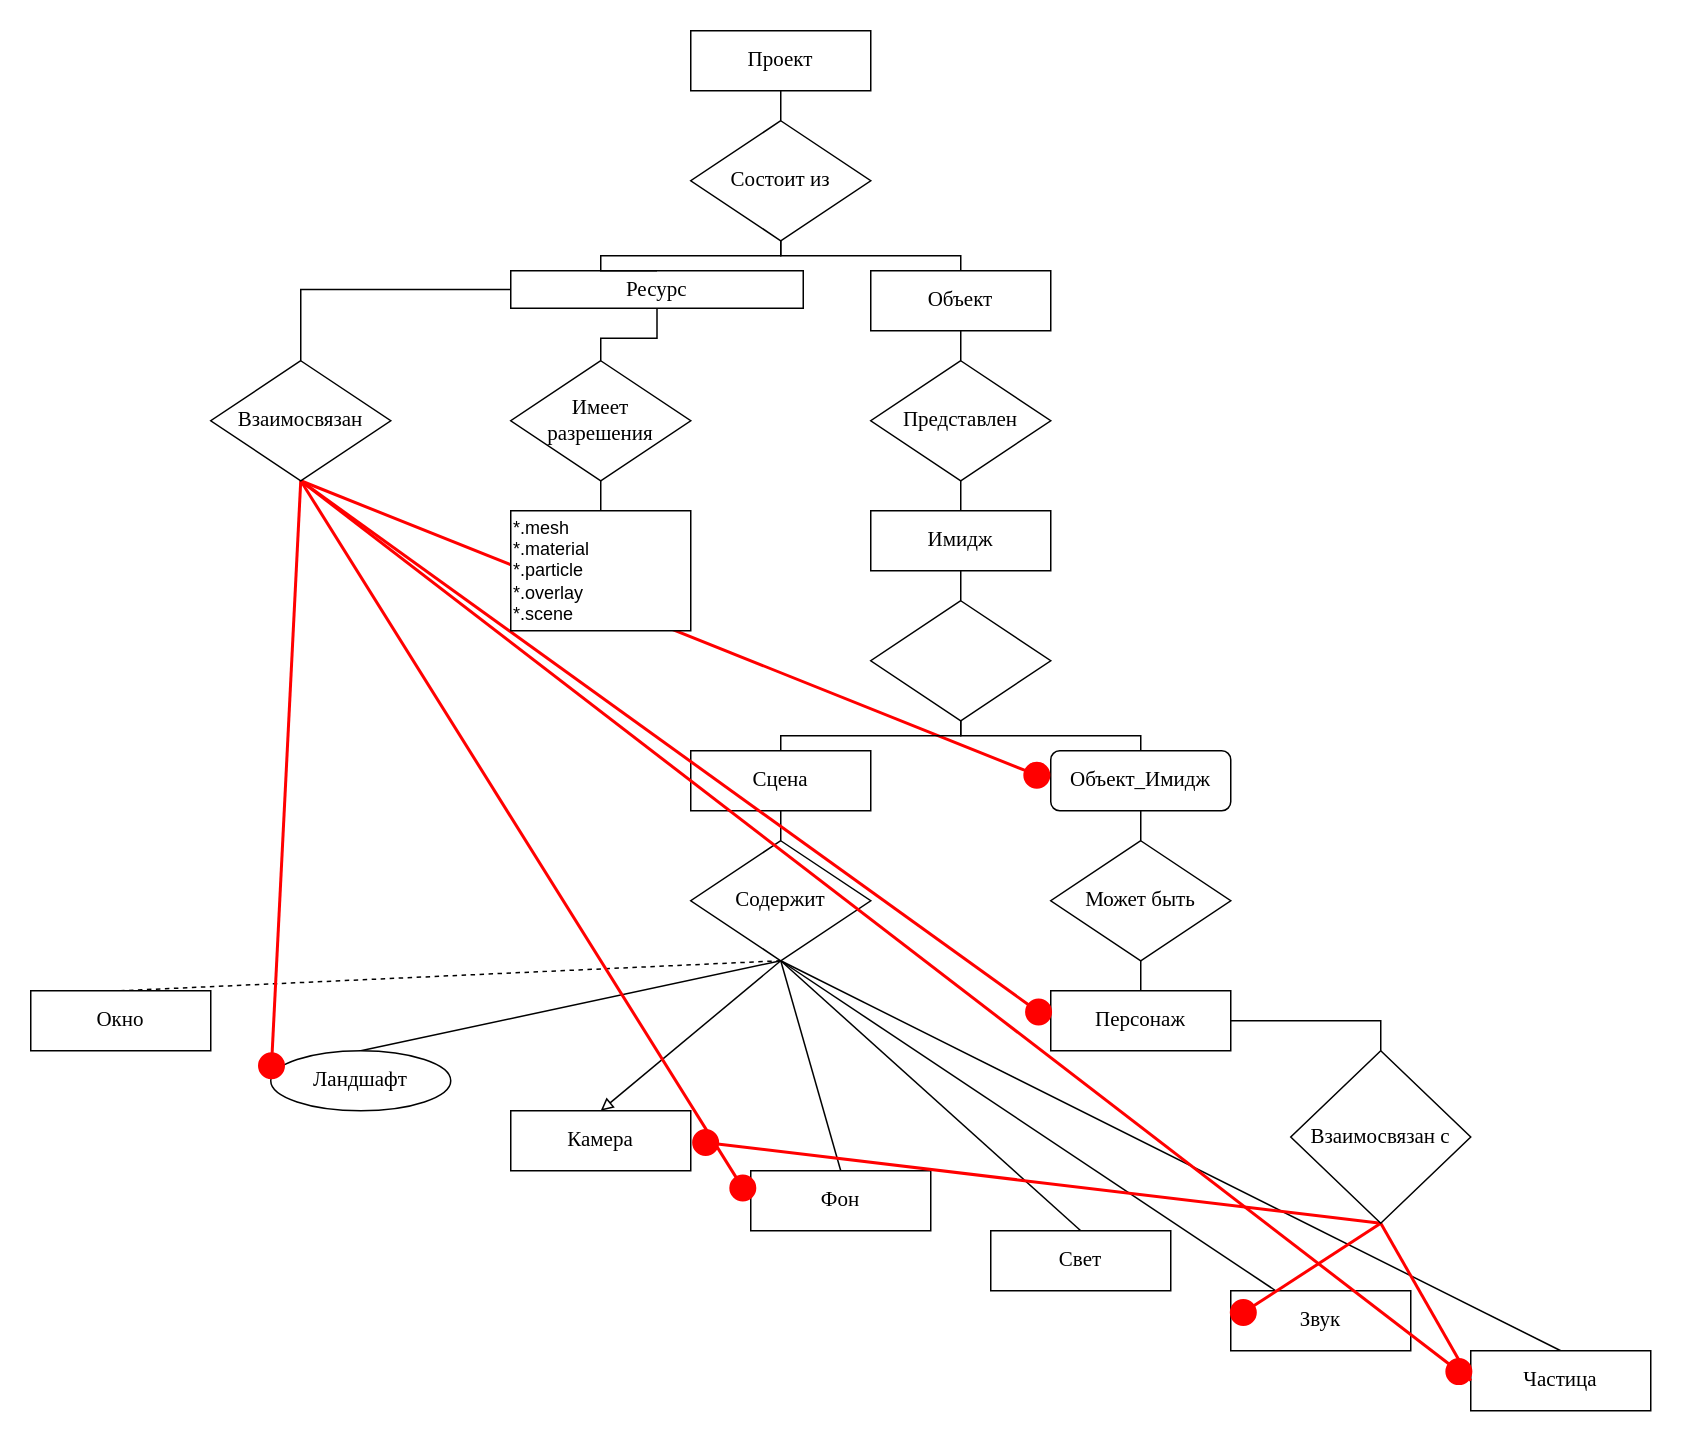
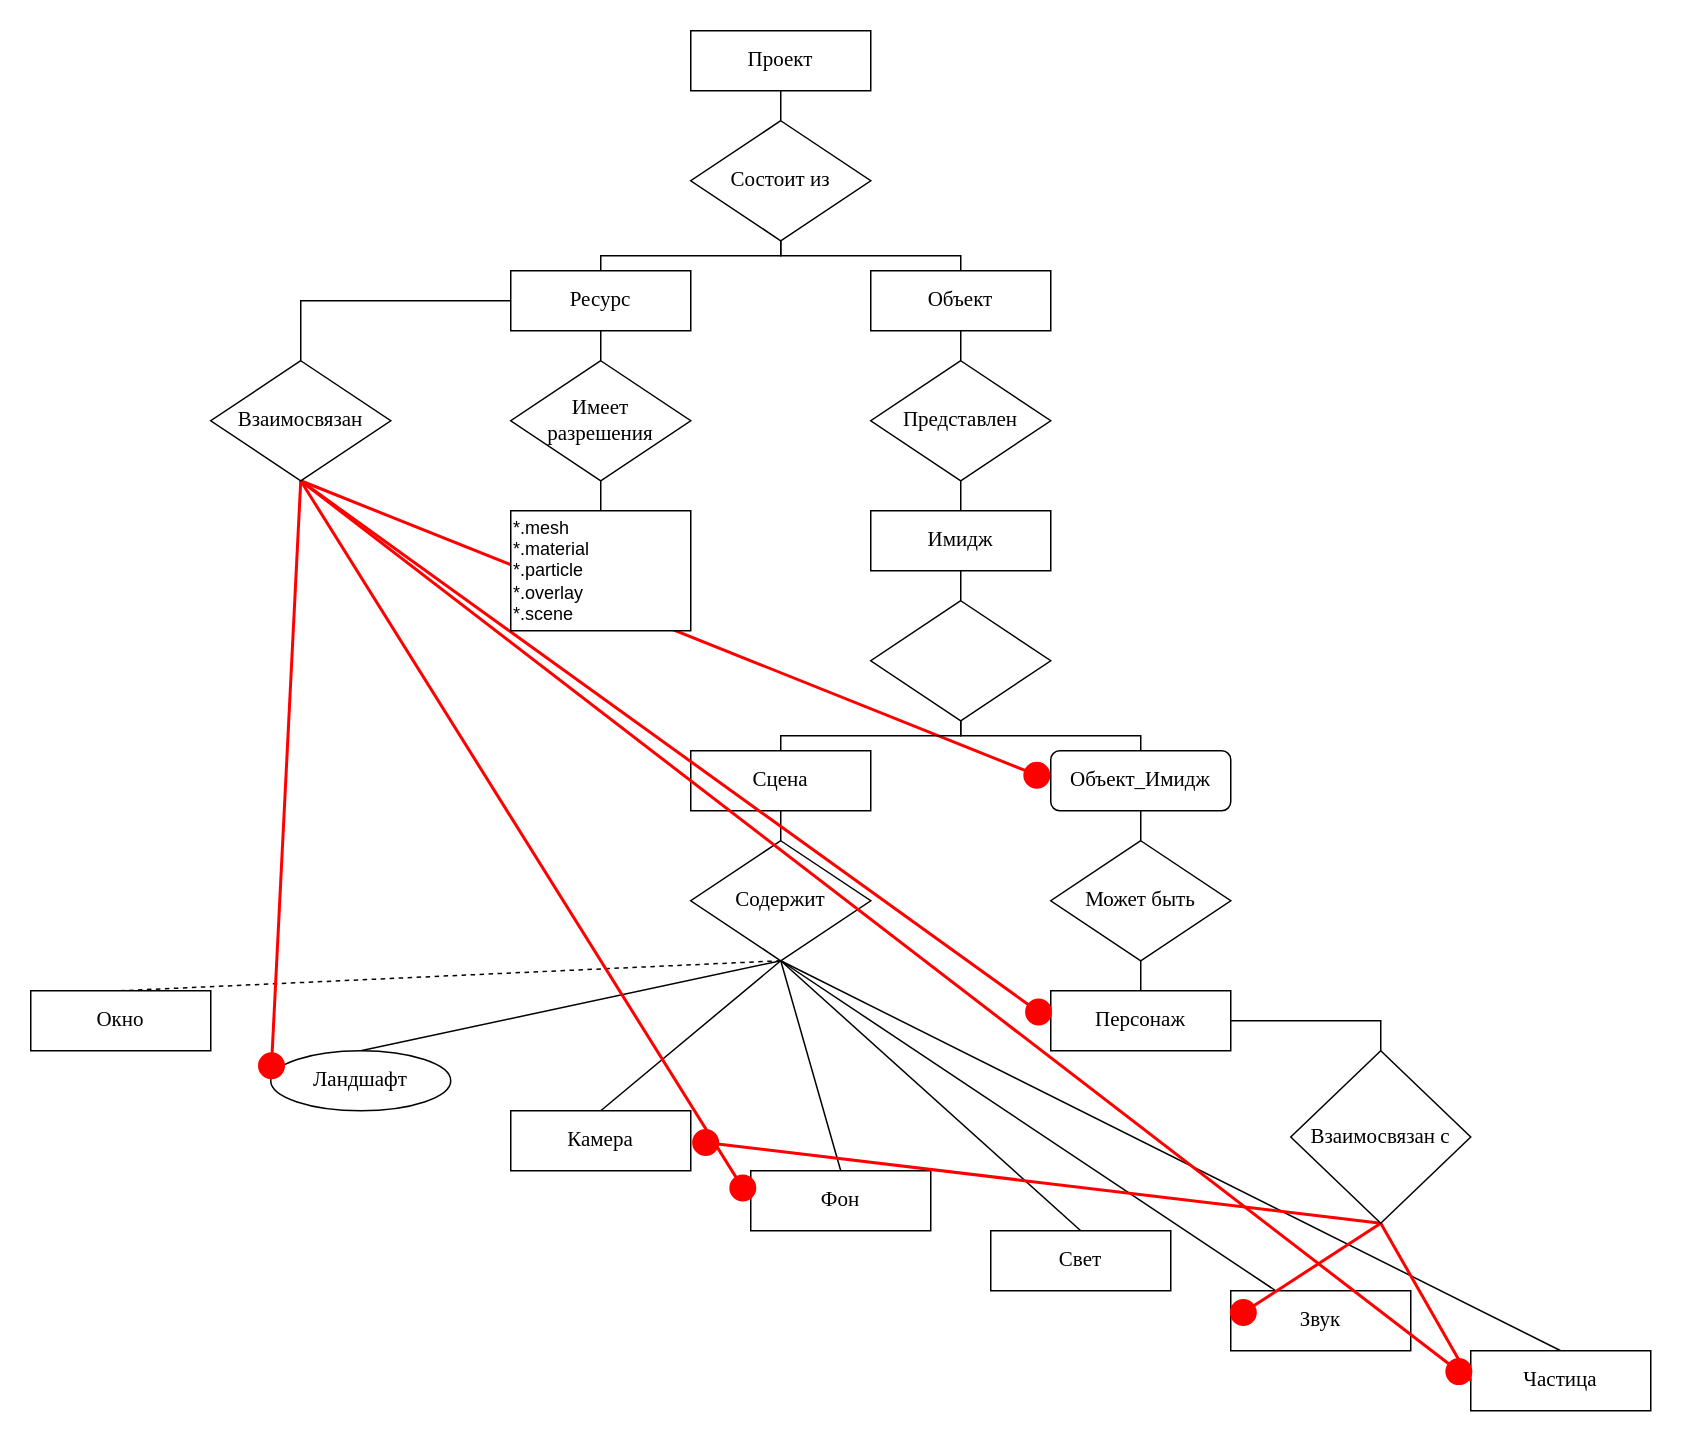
(657, 290) -> (601, 301)
(612, 1102) -> (607, 1106)
